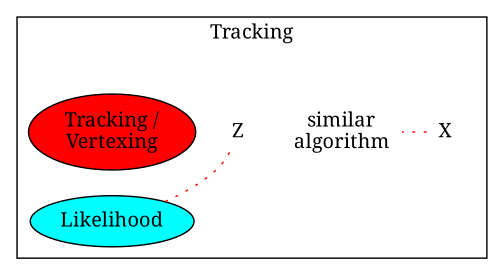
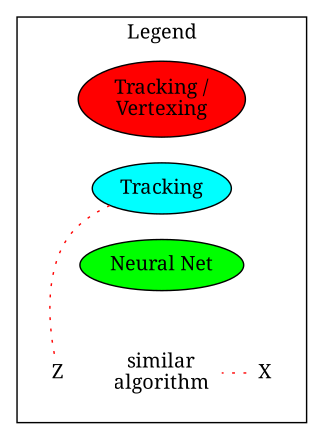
(252, 33) -> (162, 33)
(112, 221) -> (162, 188)
none -> (162, 265)
